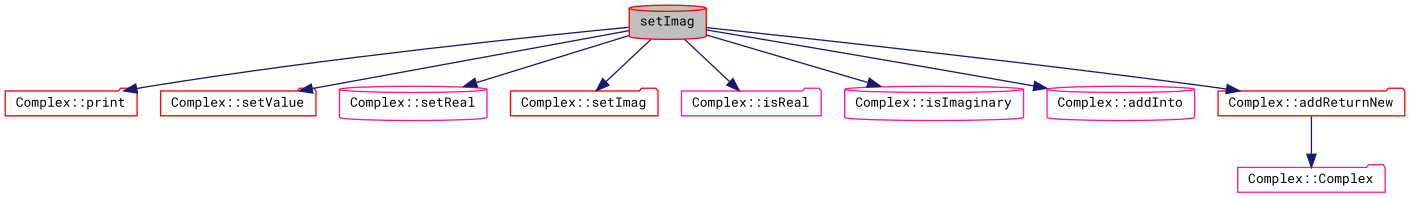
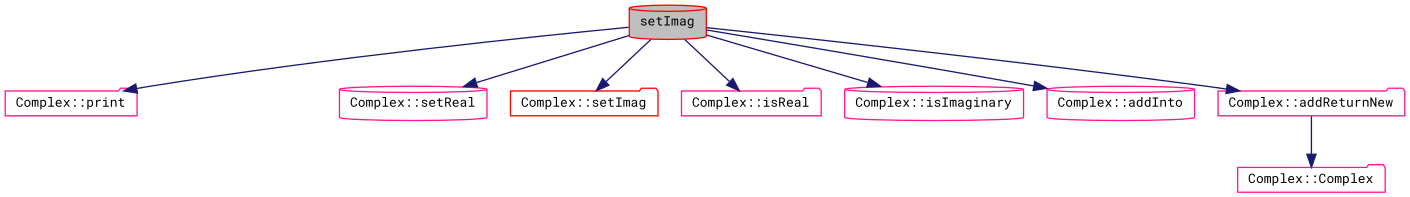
(71, 103) -> (71, 103)
(238, 103) -> none
(1311, 103) -> (1311, 103)
